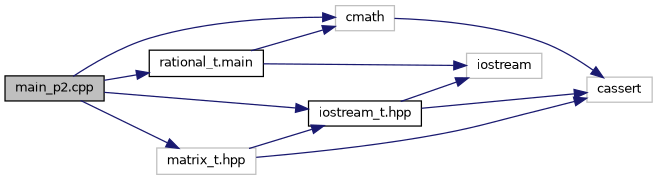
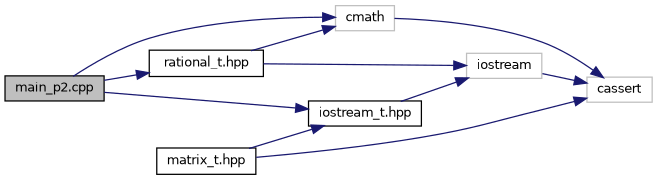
(206, 63) -> (206, 63)
(498, 101) -> (558, 77)
(124, 122) -> none
(206, 161) -> (206, 161)
